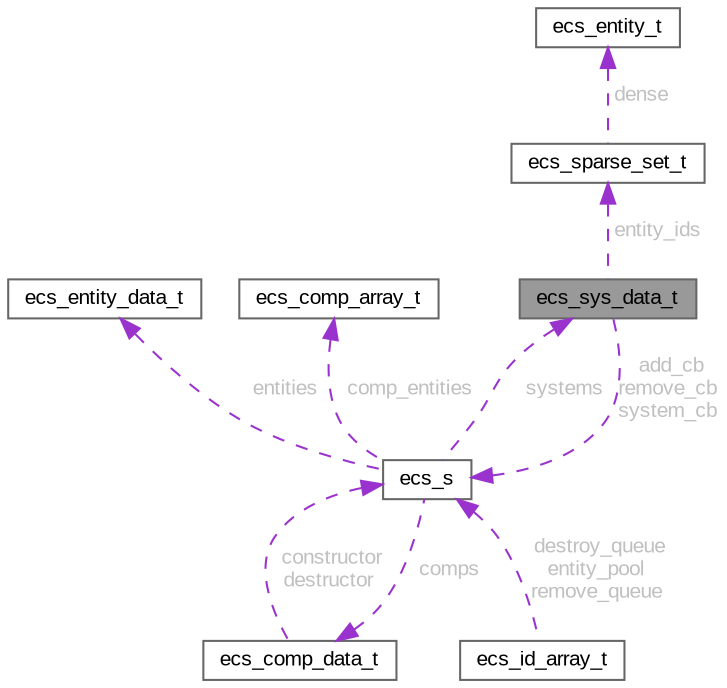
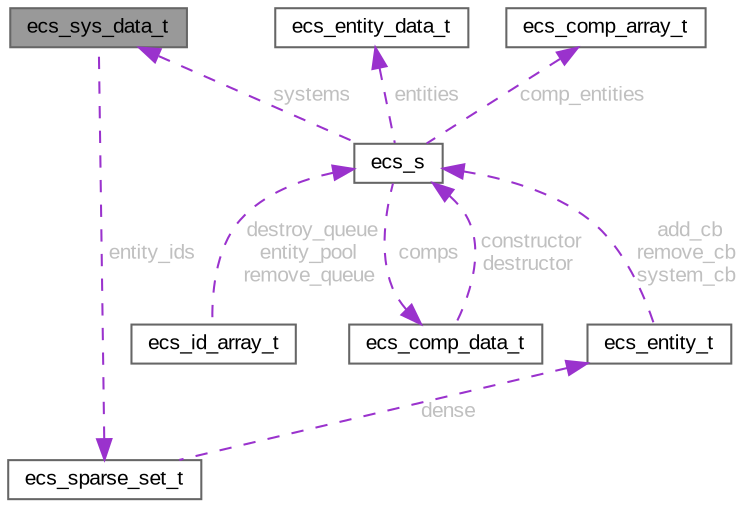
(598, 430) -> (585, 216)
